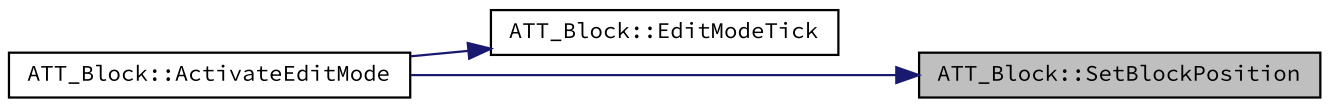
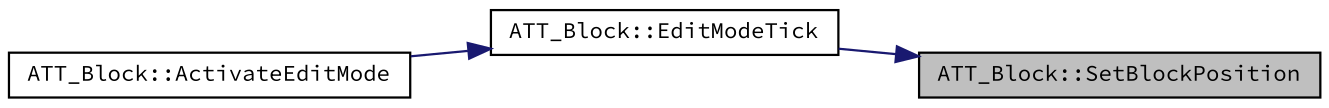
(654, 75) -> (867, 51)
